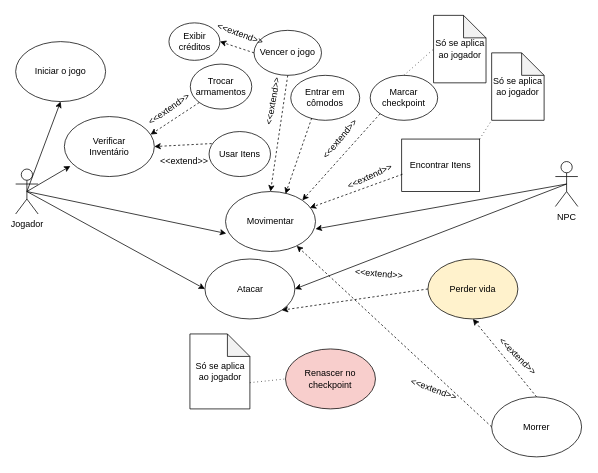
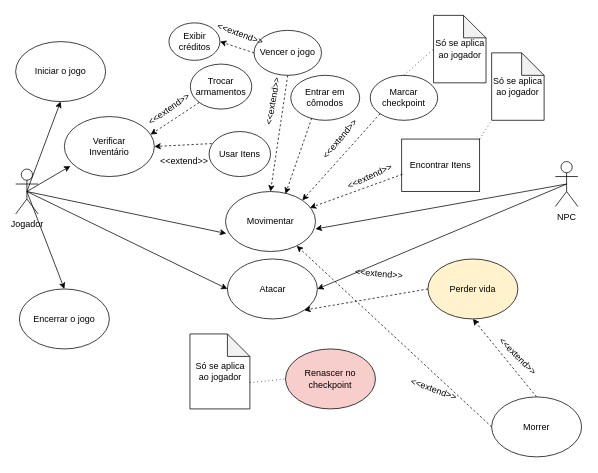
none -> (49, 250)
(250, 289) -> (272, 289)
none -> (64, 319)
